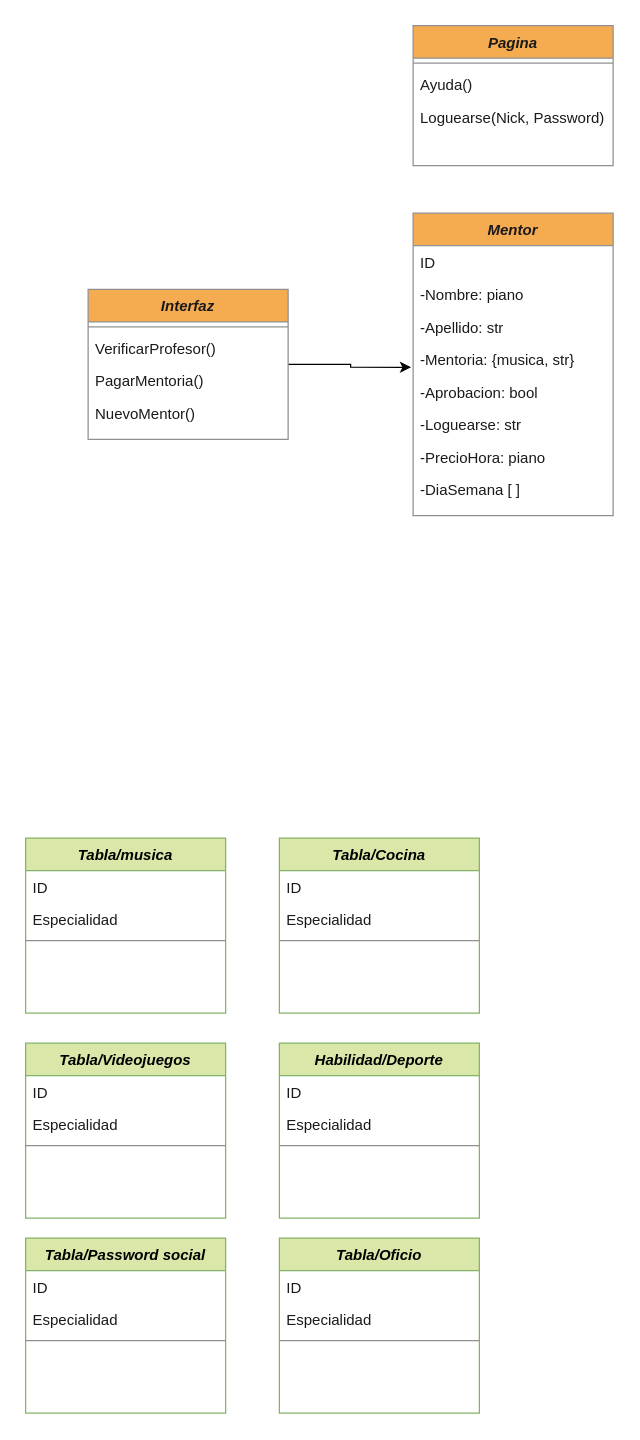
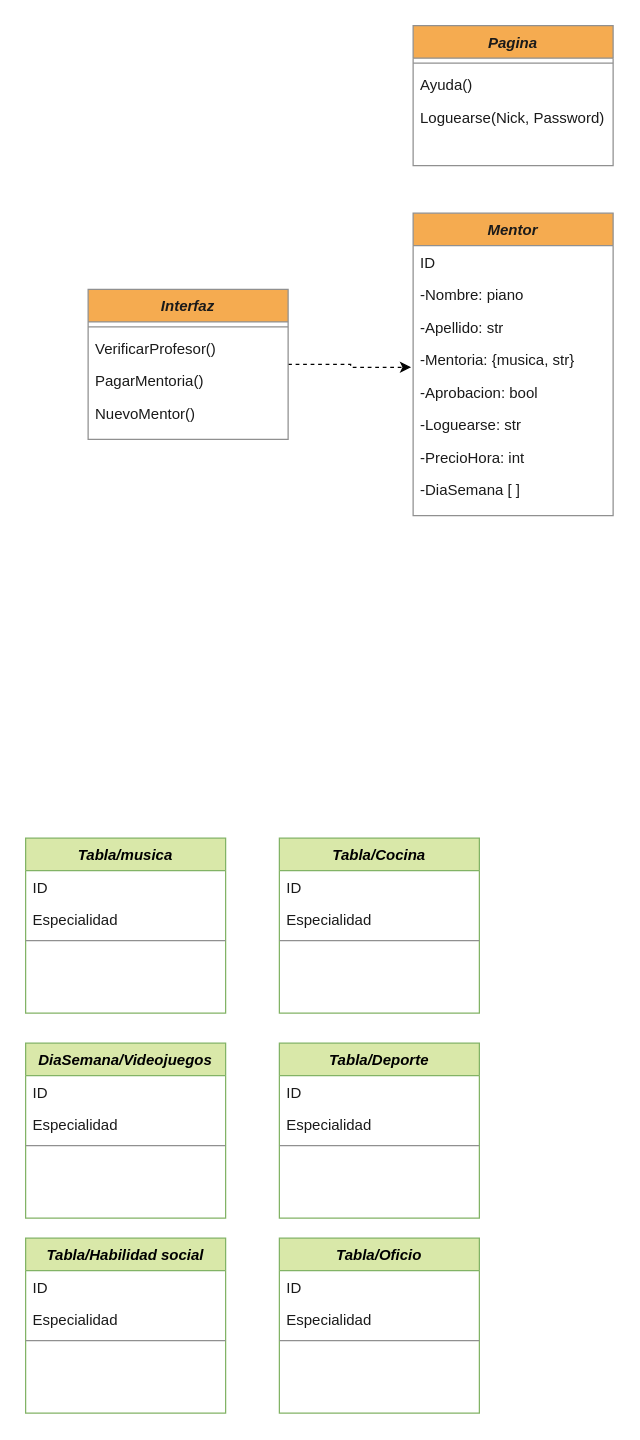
(348, 364) -> (348, 364)
(488, 458) -> (479, 458)
(125, 1060) -> (125, 1060)
(379, 1060) -> (379, 1060)
(125, 1255) -> (125, 1255)
